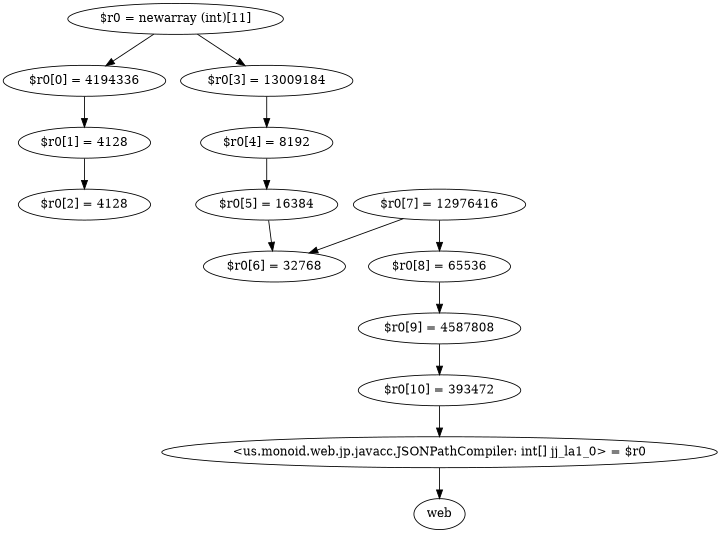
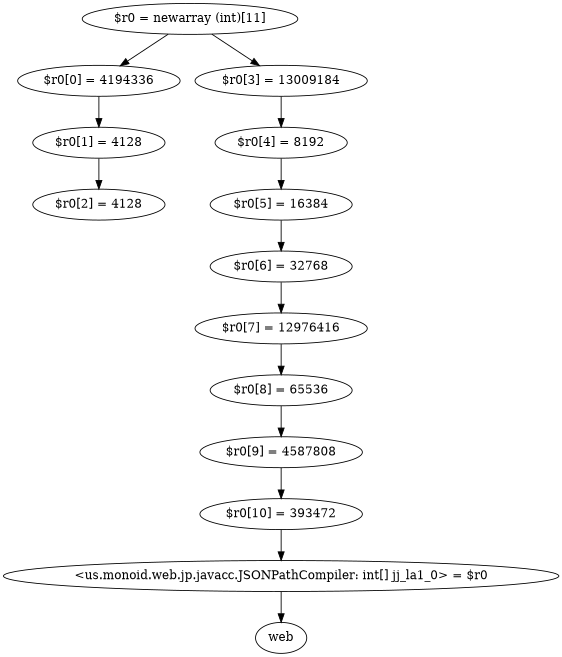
(360, 234) -> (281, 293)
